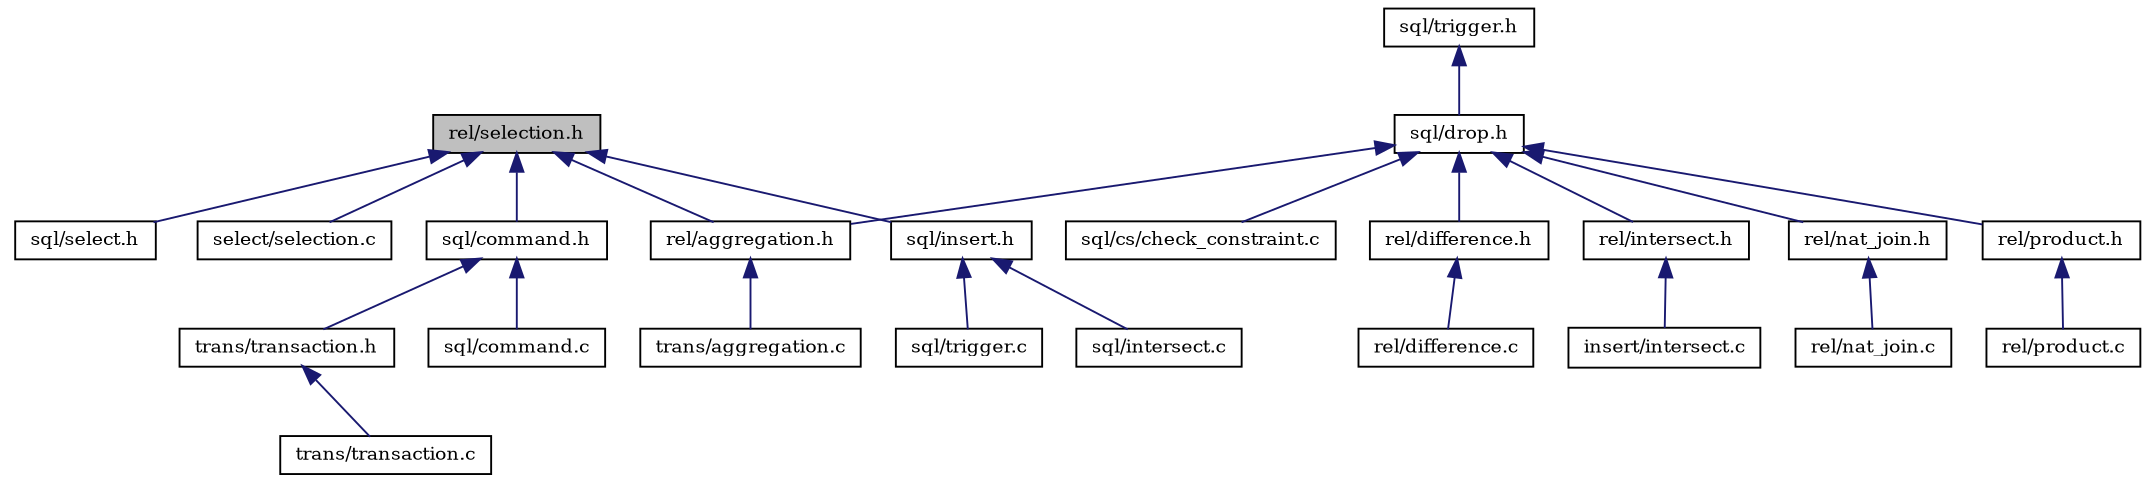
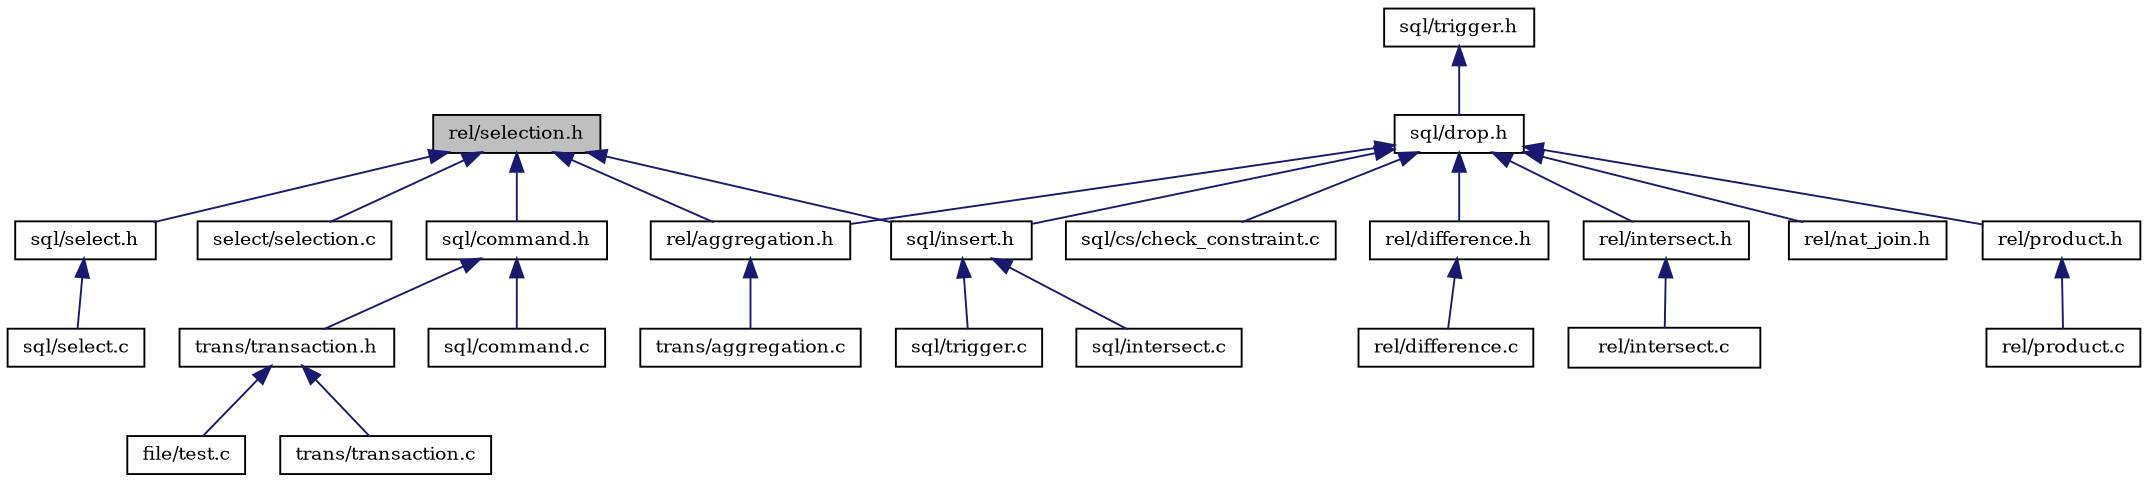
none -> (1204, 189)
none -> (76, 348)
(1664, 348) -> (1664, 348)
(1873, 348) -> none
none -> (186, 455)
